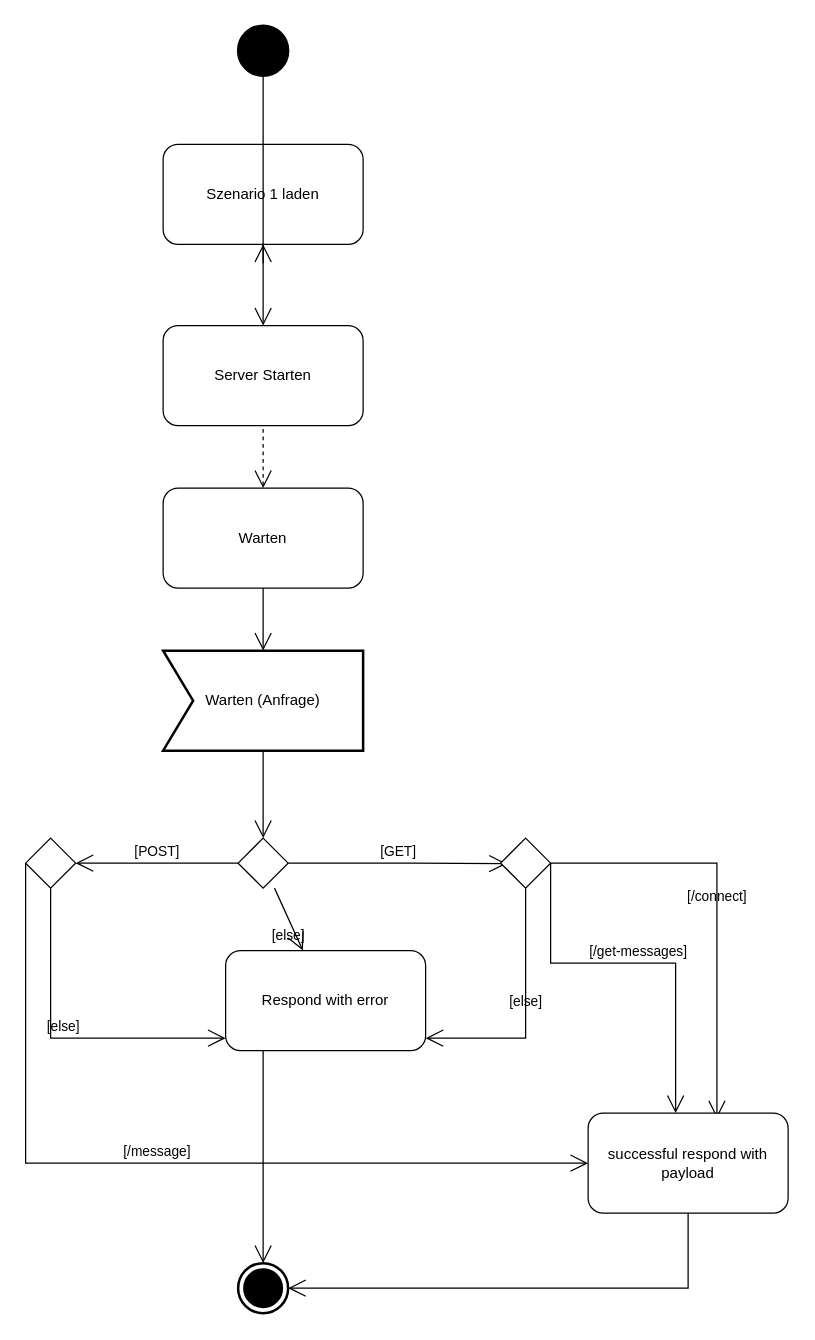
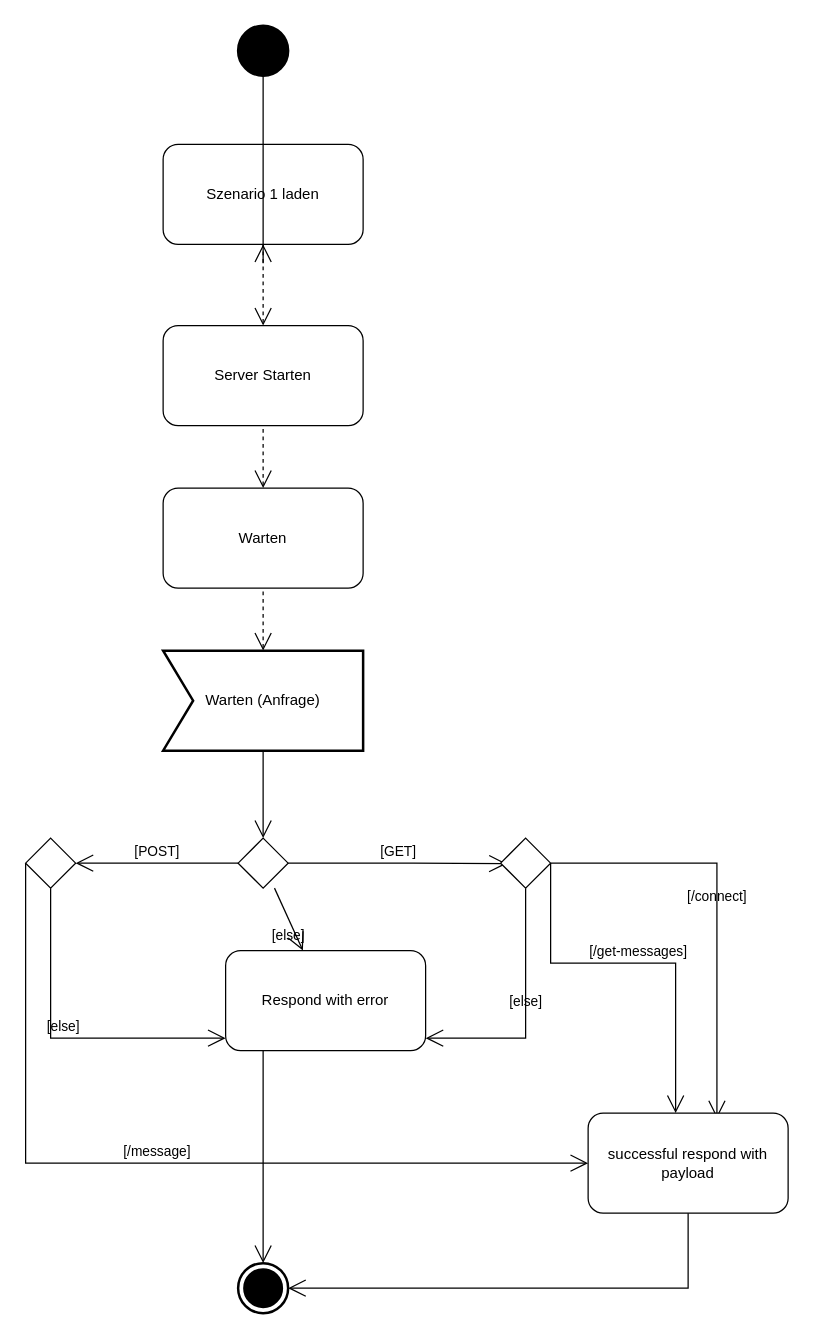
(263, 293) -> (263, 293)
(263, 616) -> (263, 616)
